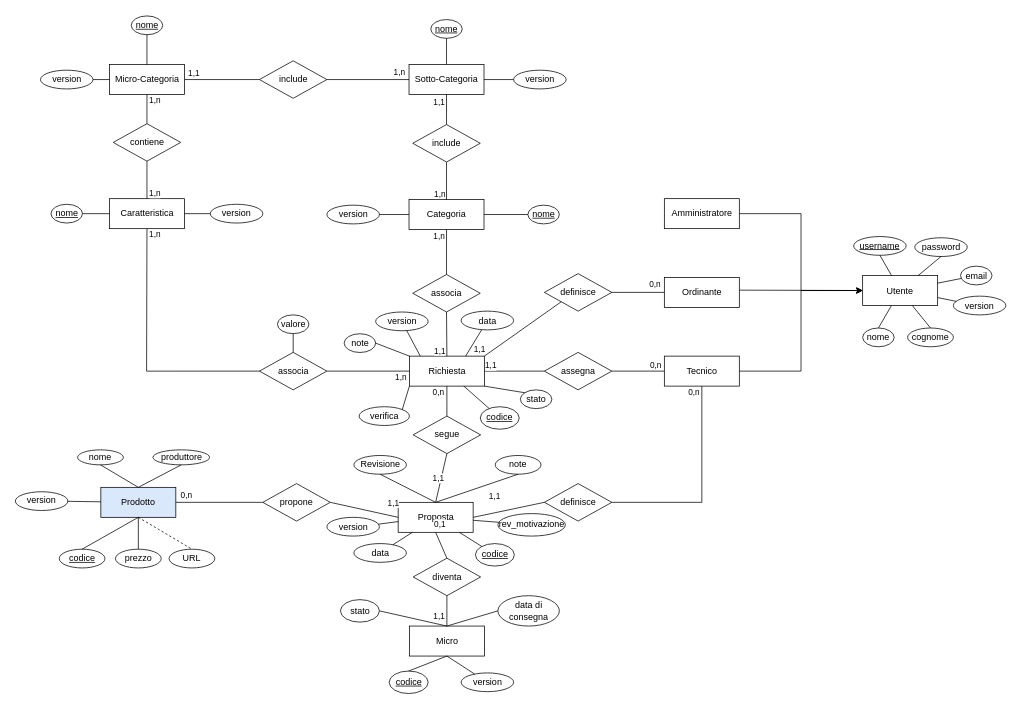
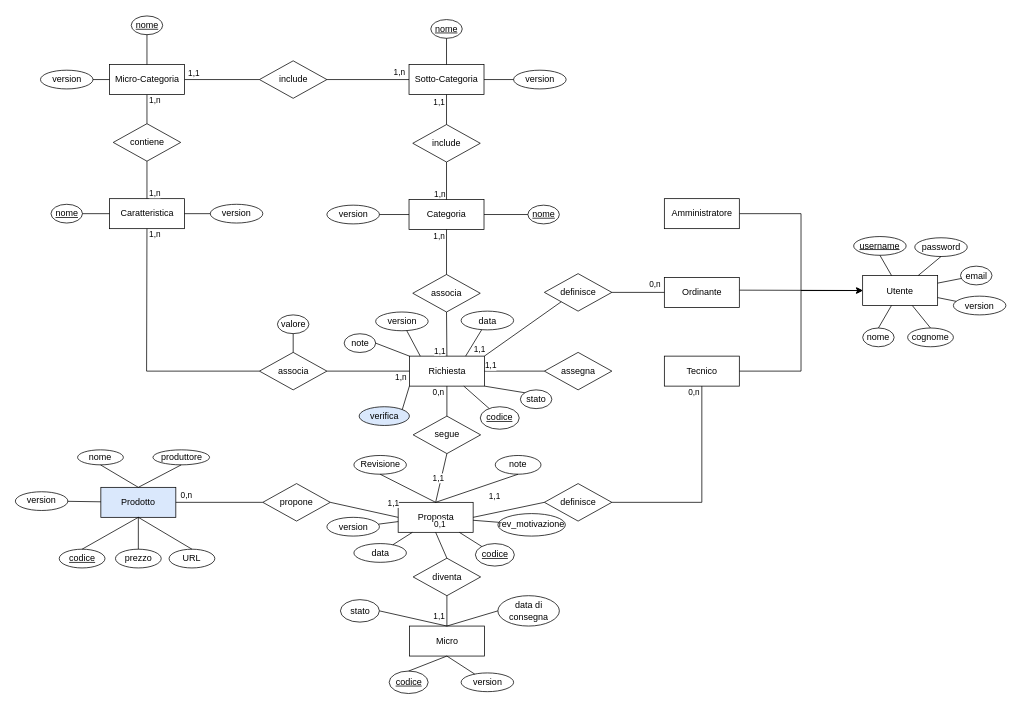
(638, 371) -> none
(384, 416) -> (384, 416)
(164, 533) -> (164, 533)
